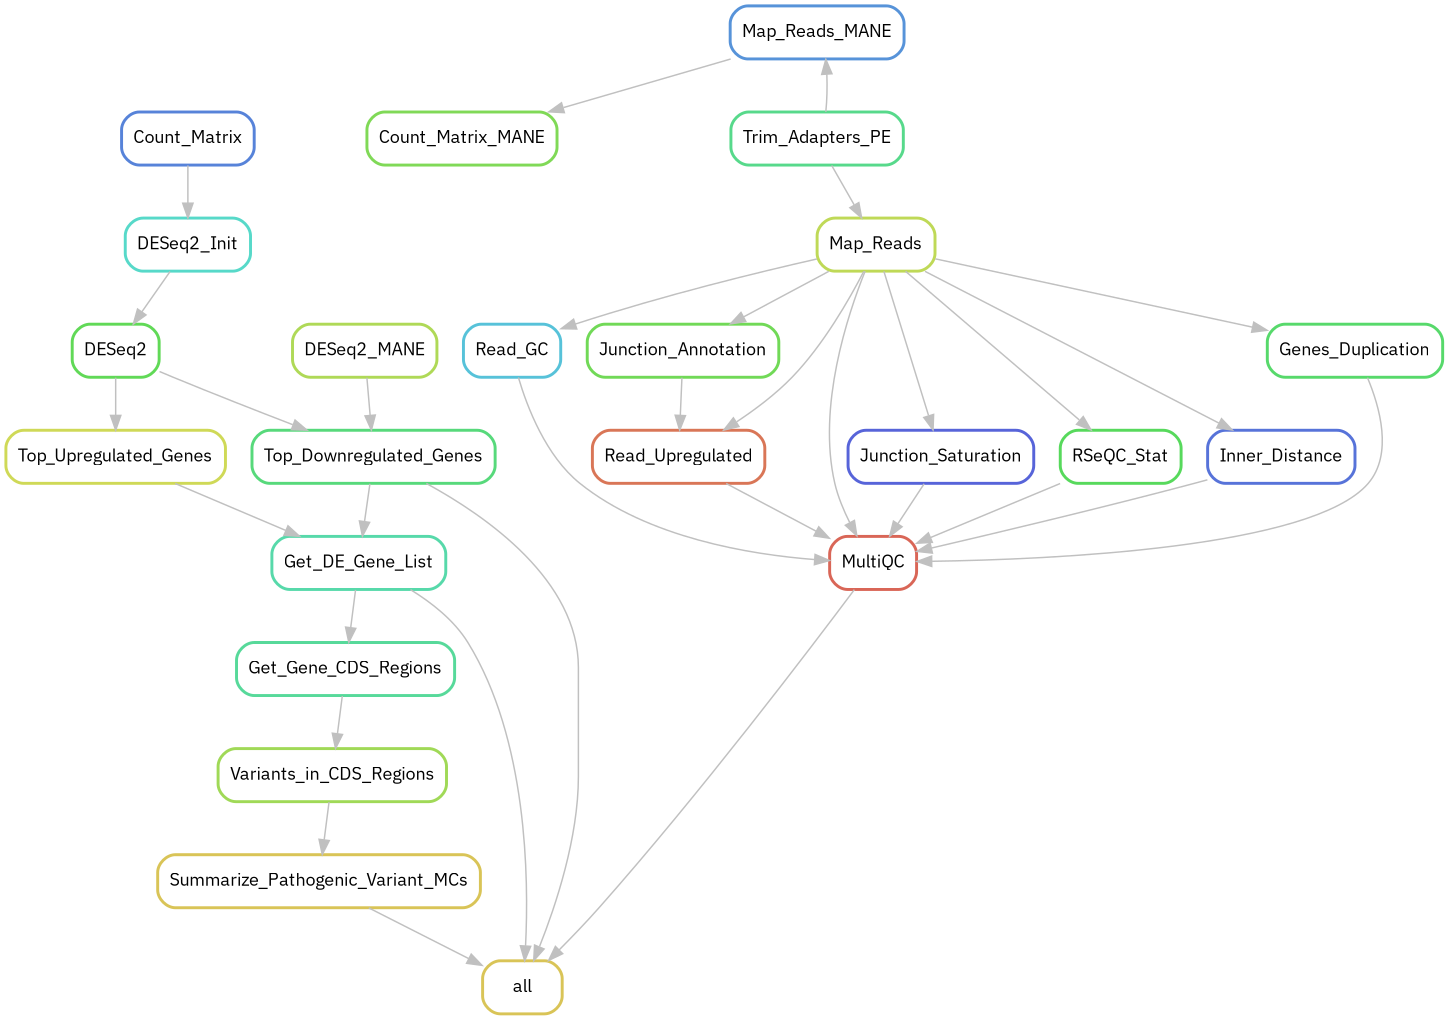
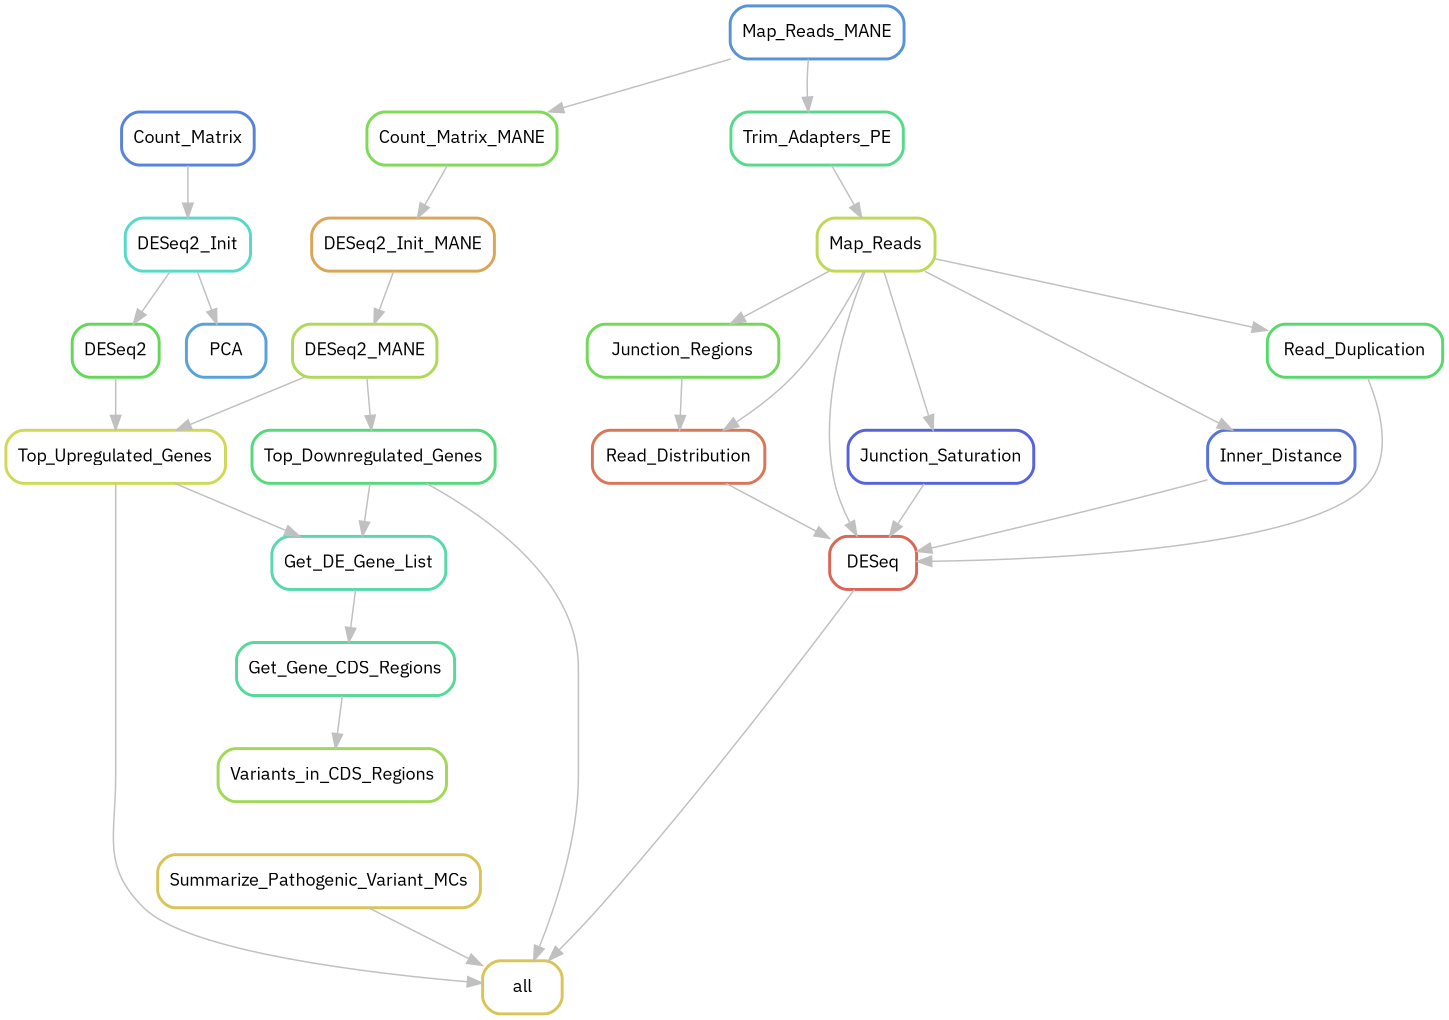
(827, 93) -> (807, 78)
none -> (403, 245)
none -> (226, 351)
(512, 351) -> none
(683, 351) -> (683, 351)
(1355, 351) -> (1355, 351)
(226, 399) -> none
none -> (247, 401)
(679, 457) -> (679, 457)
(1121, 457) -> none
(873, 563) -> (873, 563)
(510, 751) -> (118, 867)
(327, 821) -> none
